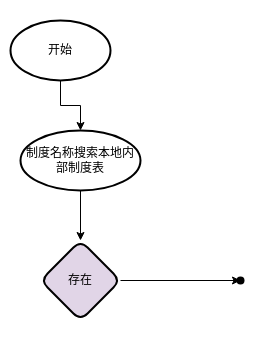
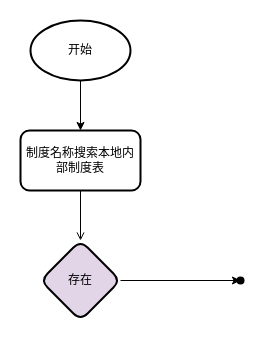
(61, 51) -> (81, 51)
(81, 161) -> (81, 161)
(81, 232) -> (81, 234)
